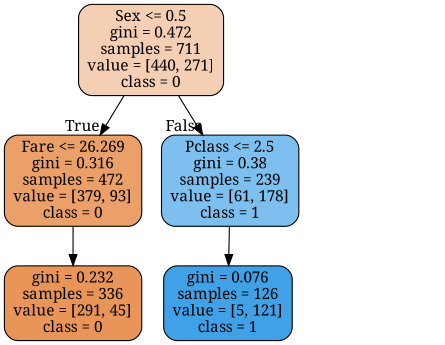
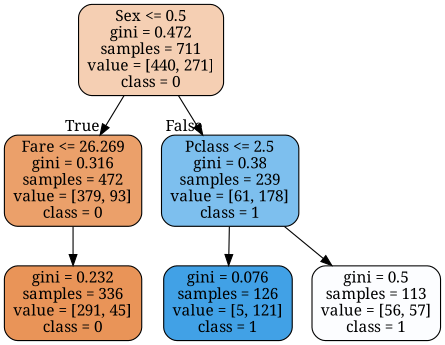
none -> (376, 303)
